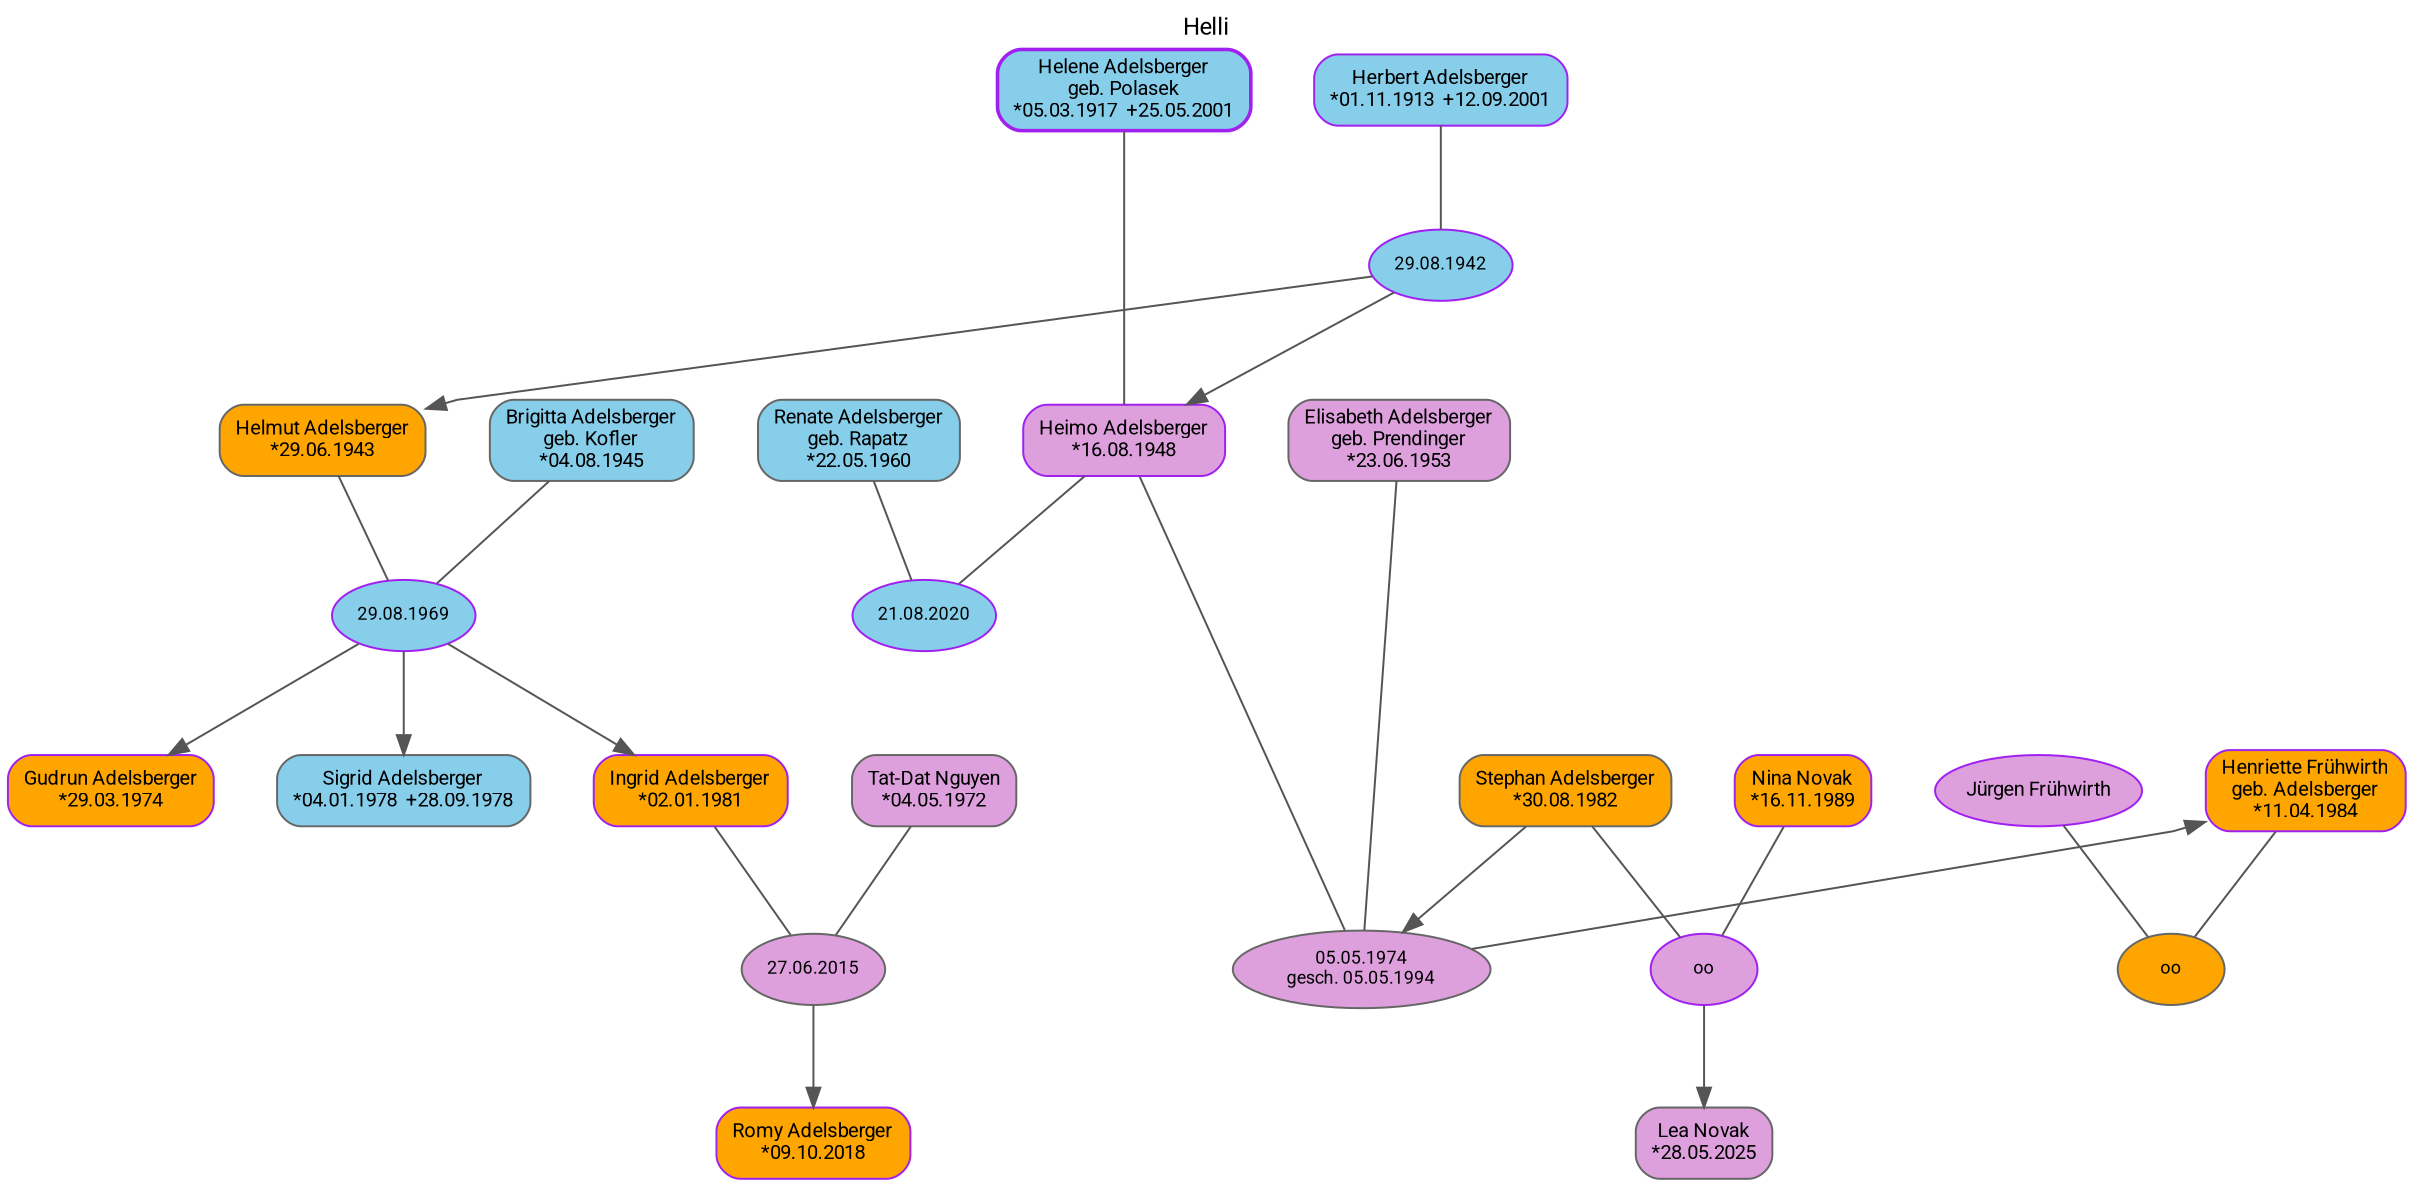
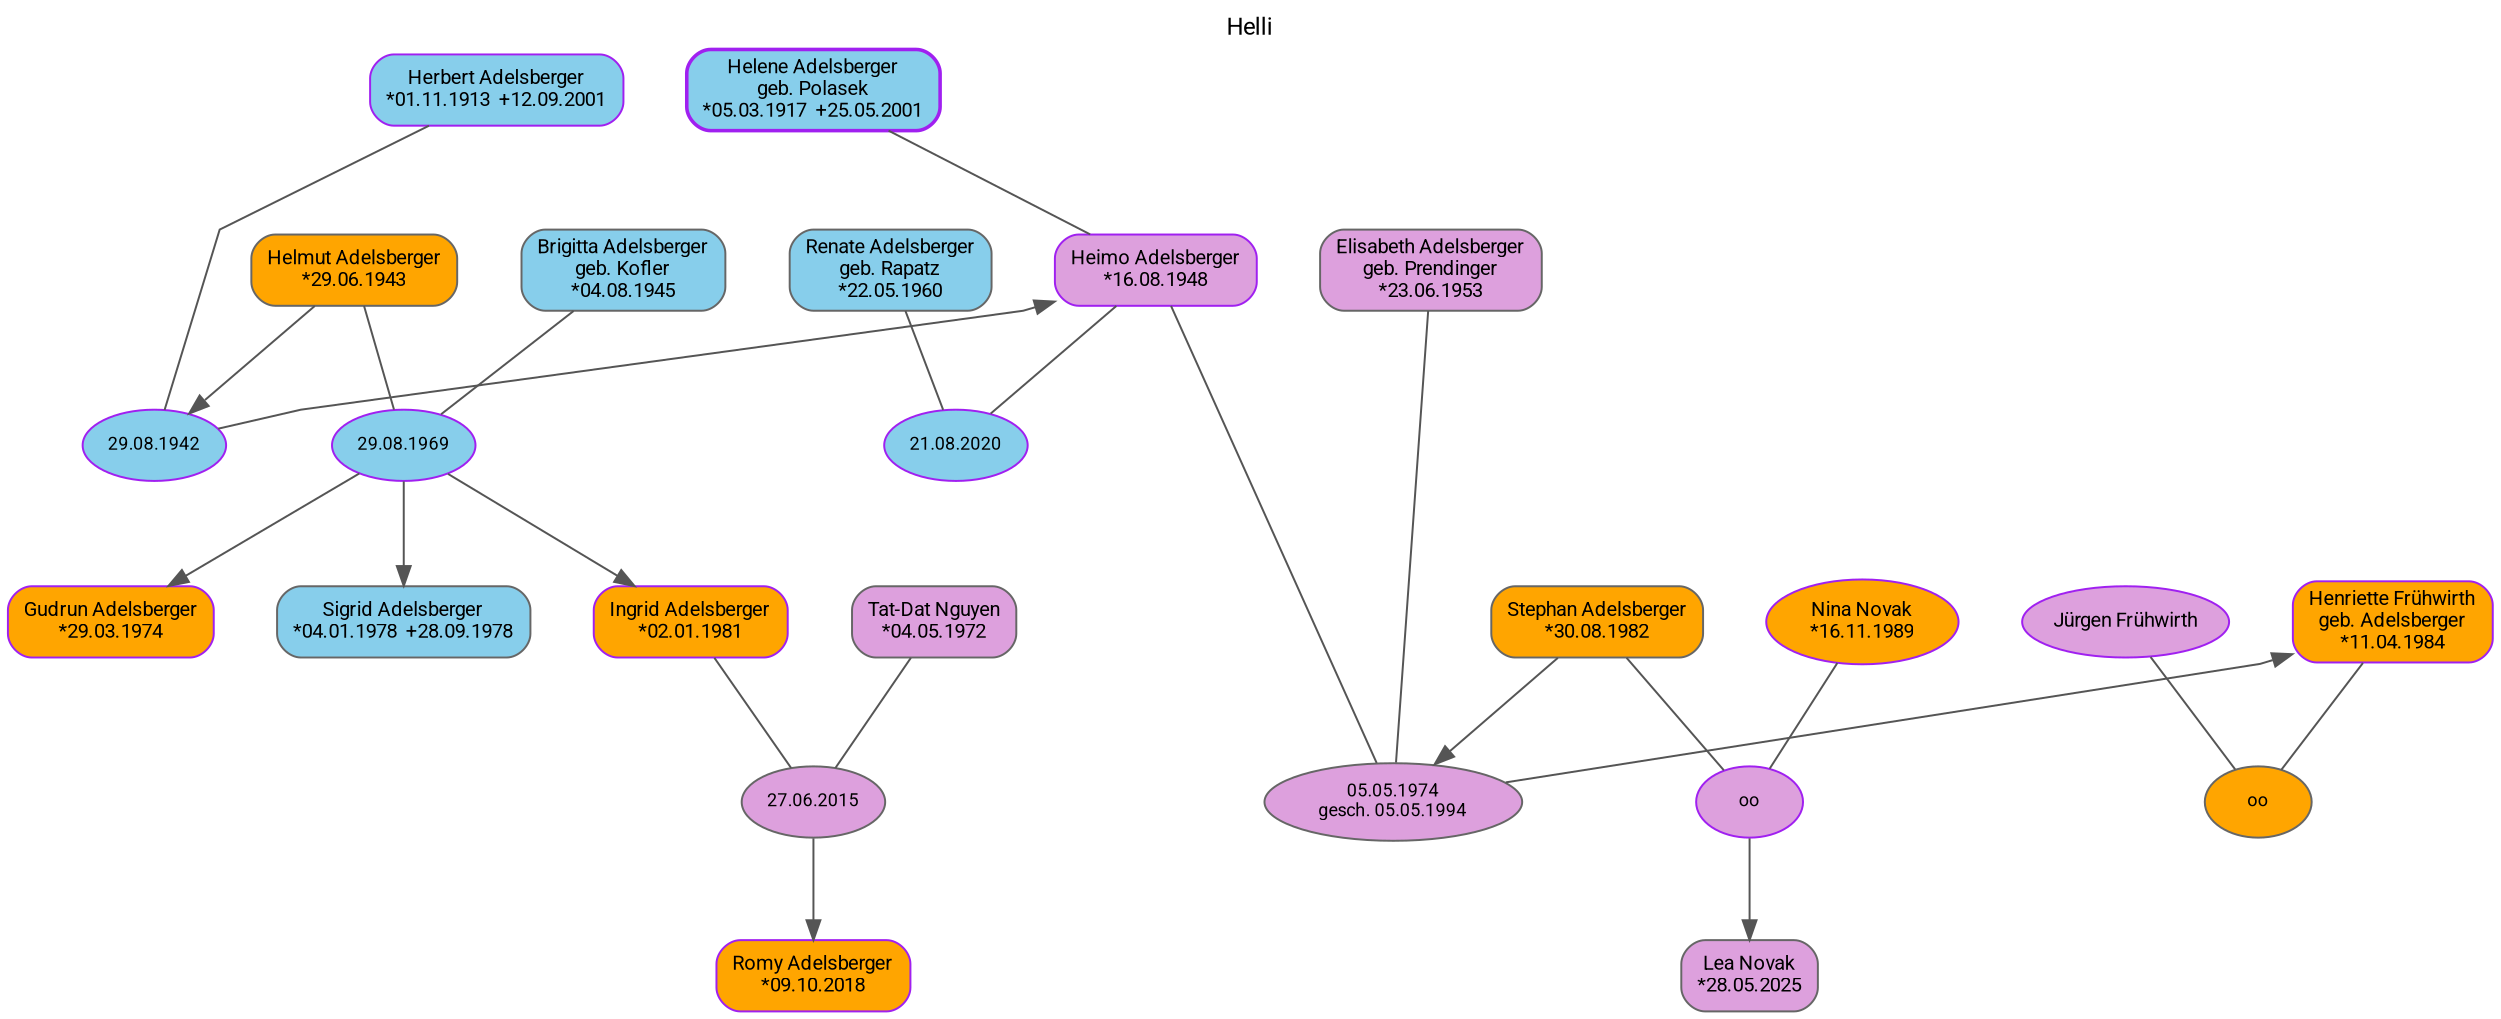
(932, 336) -> (260, 353)
(1803, 791) -> (1862, 622)
